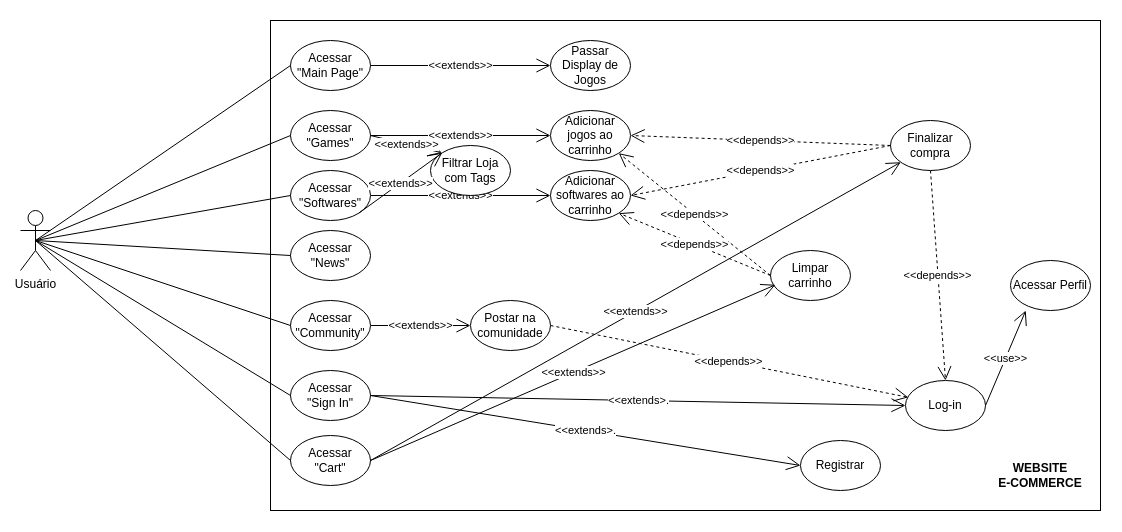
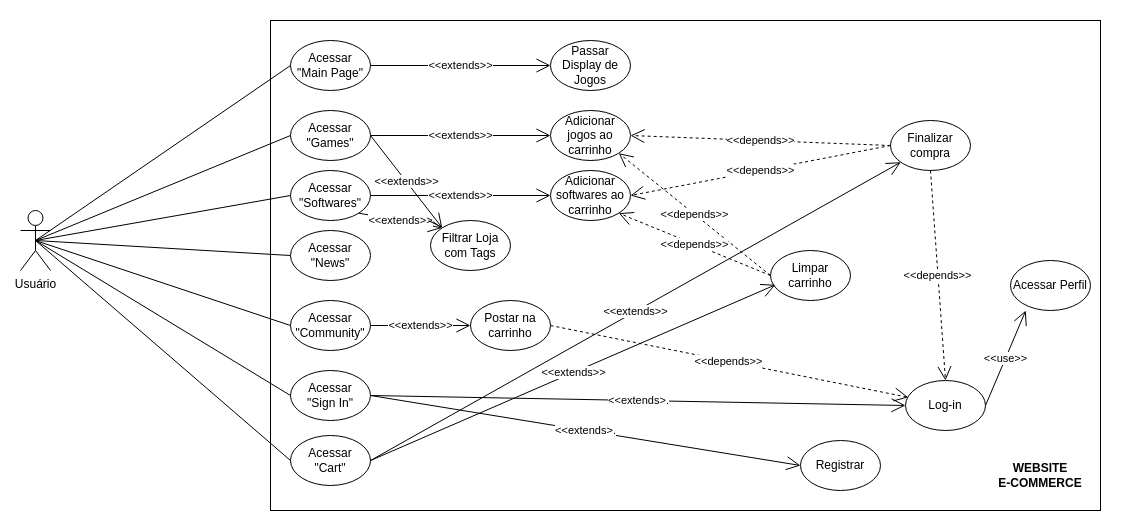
(471, 171) -> (471, 246)
(511, 326) -> (511, 326)
